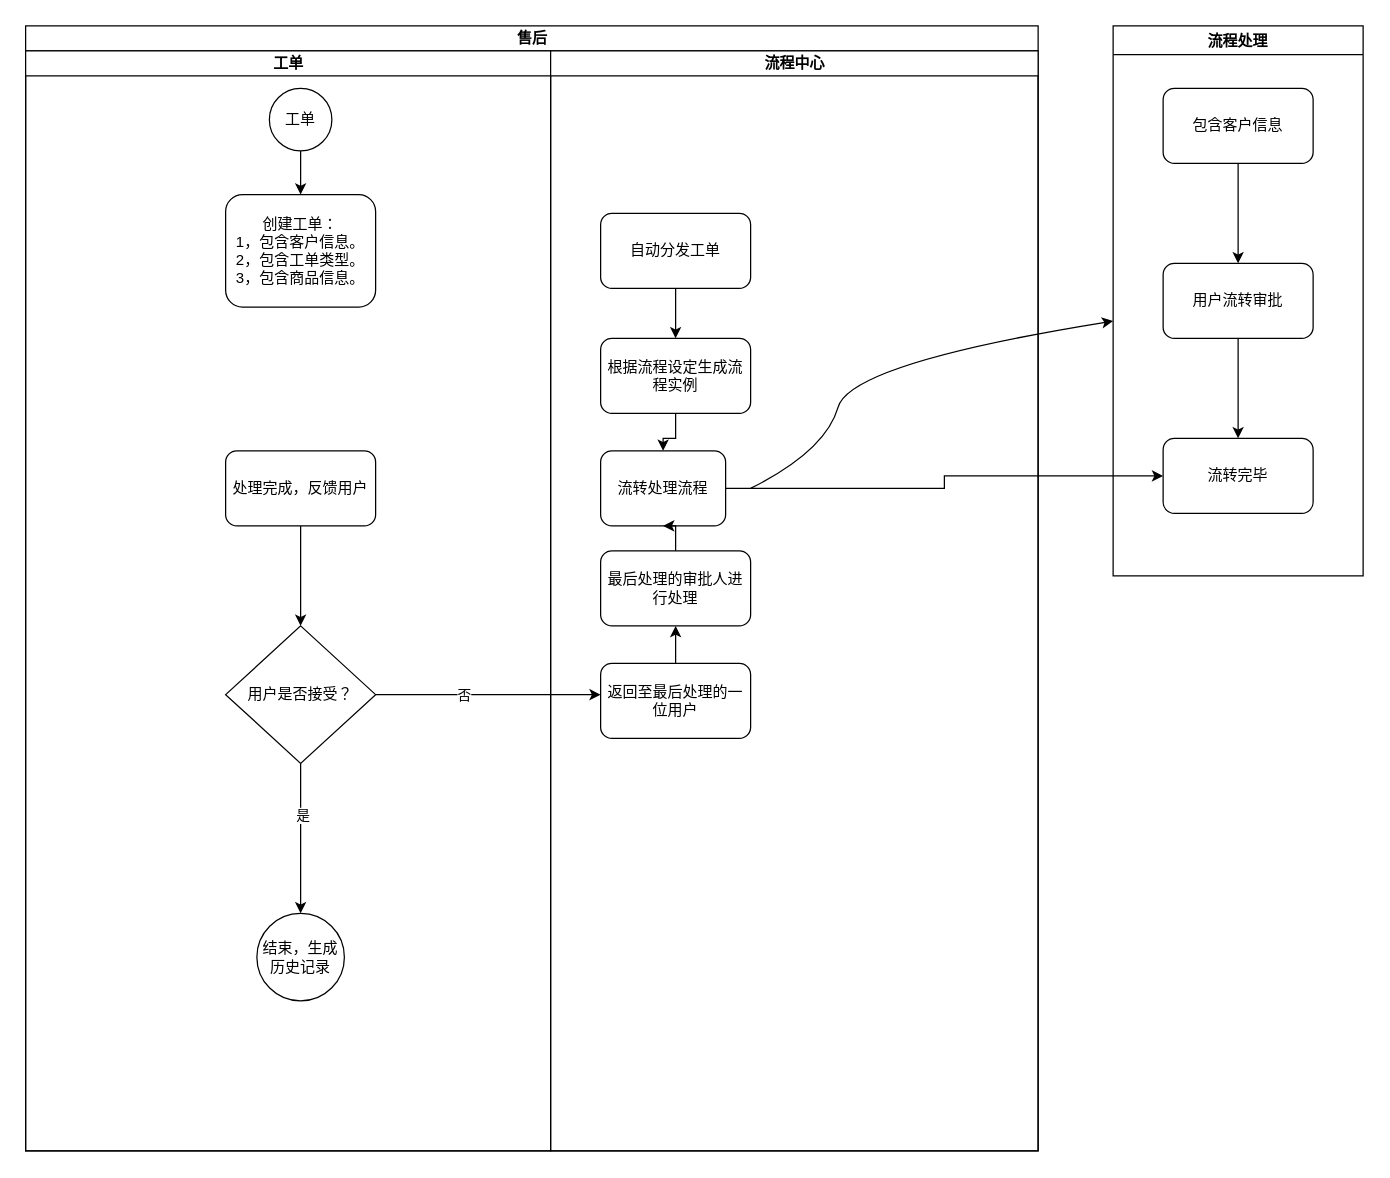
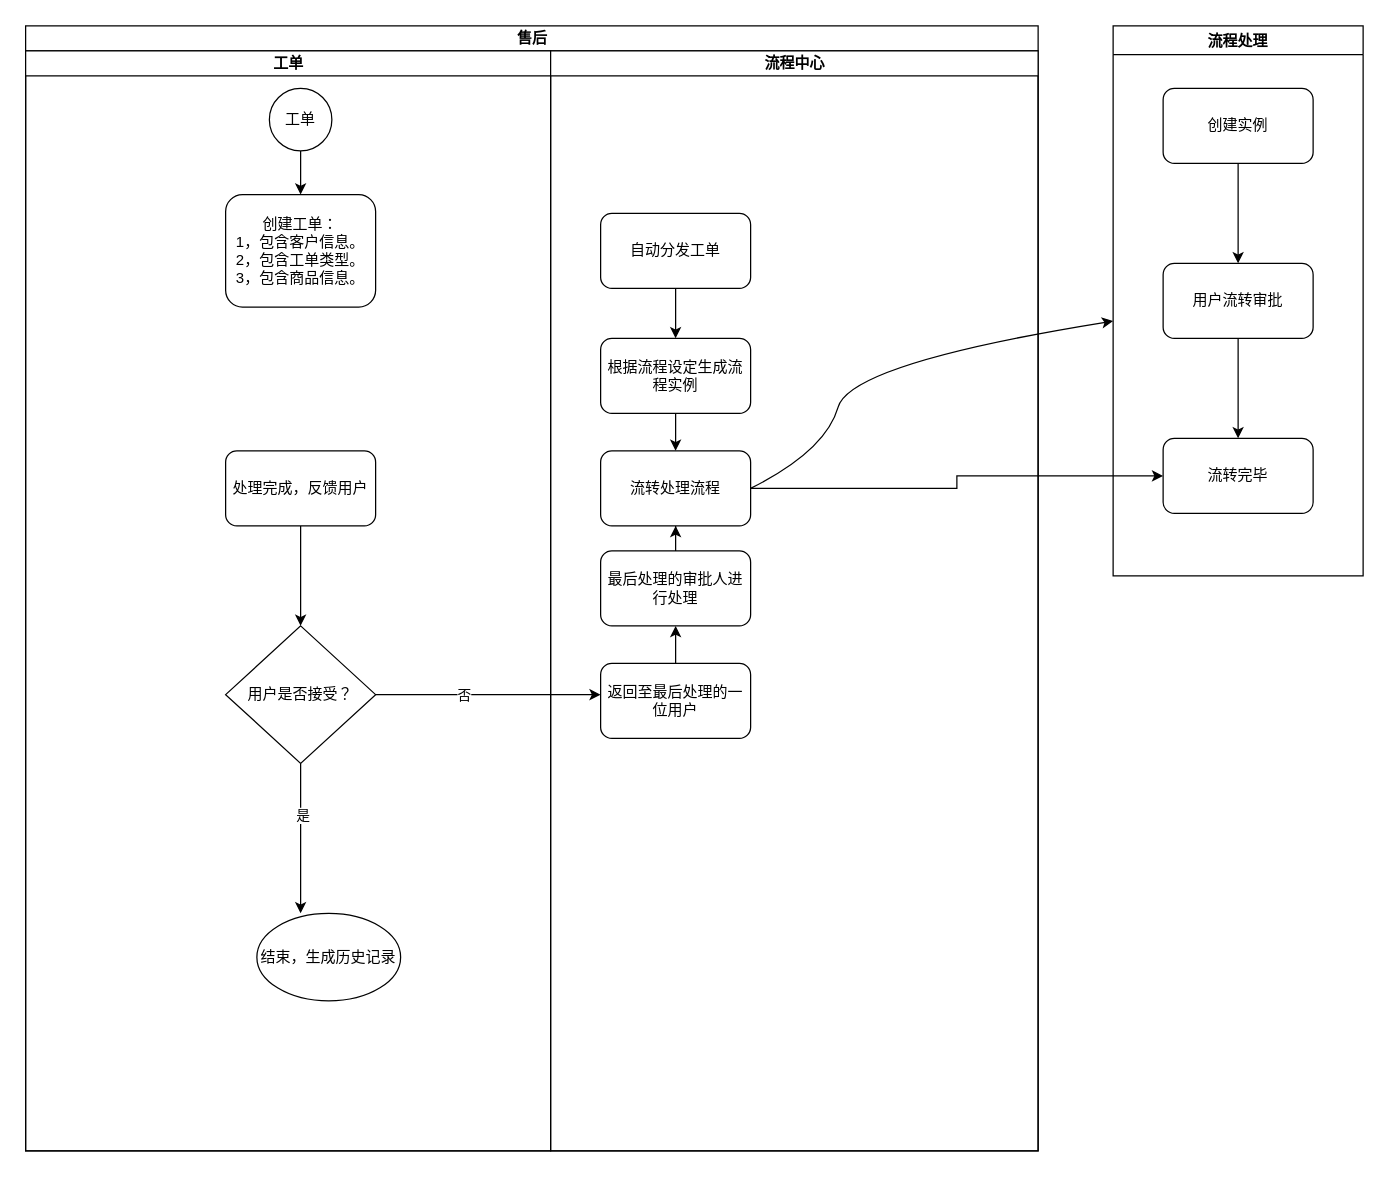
(1238, 126) -> (1238, 126)
(663, 488) -> (676, 488)
(301, 957) -> (329, 957)
